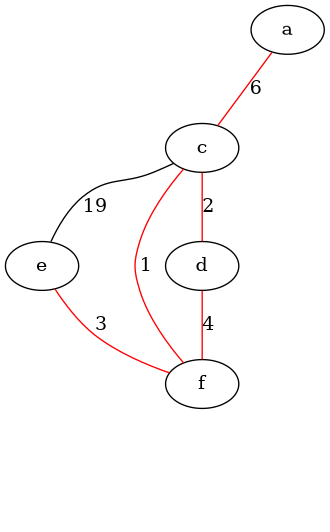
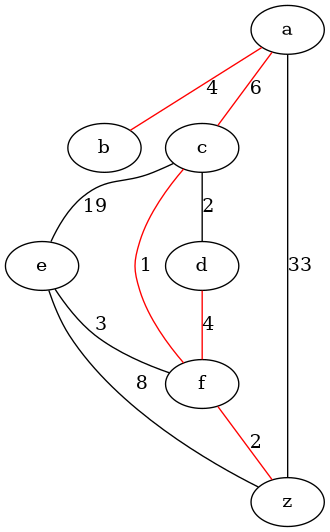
none -> (104, 148)
(202, 207) -> (202, 207)
(104, 342) -> (104, 342)
none -> (288, 502)
